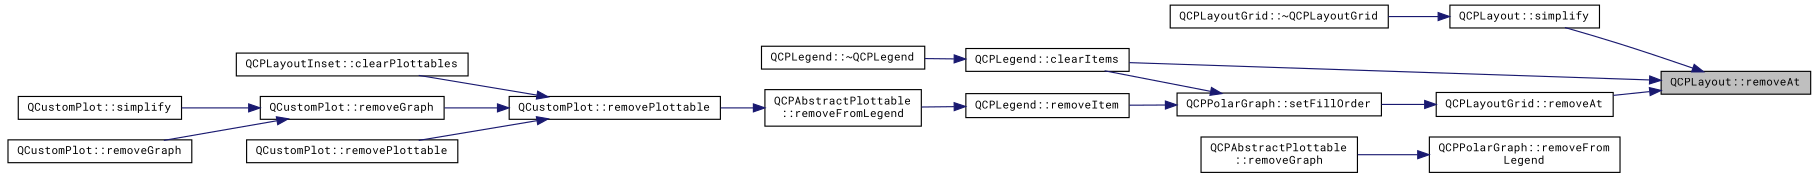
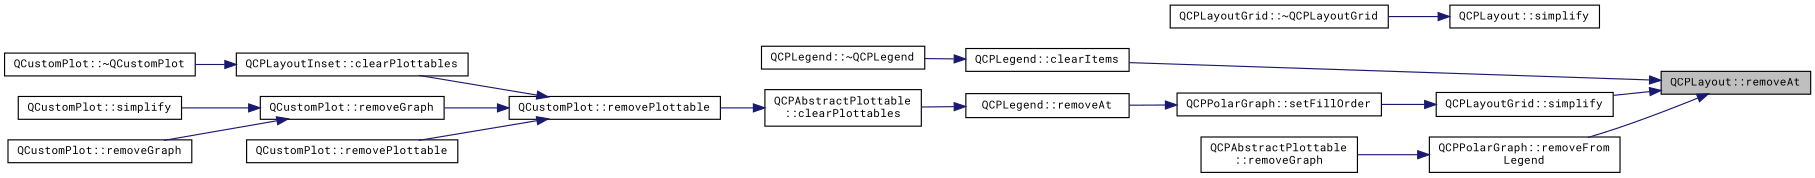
(1629, 47) -> (1643, 119)
none -> (100, 65)
(1157, 81) -> none
(1525, 104) -> (1525, 104)
(1047, 106) -> (1047, 106)
(843, 108) -> (843, 108)
